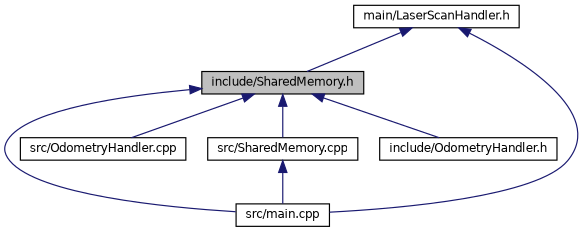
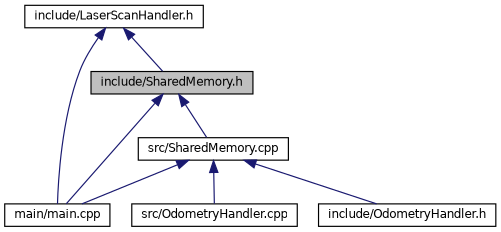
(436, 17) -> (114, 17)
(187, 118) -> (214, 188)
(381, 118) -> (316, 184)
(283, 215) -> (57, 215)
